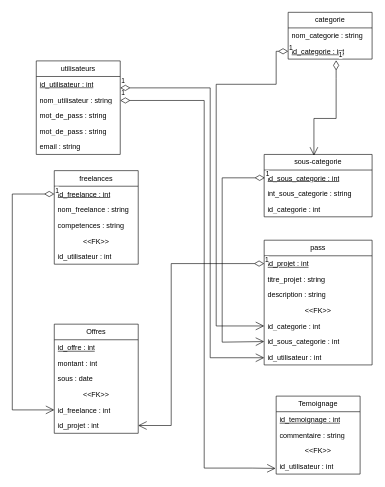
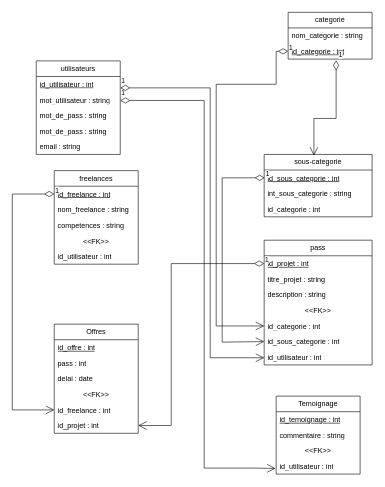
(79, 105) -> (79, 105)
(80, 364) -> (74, 364)
(77, 380) -> (77, 380)
